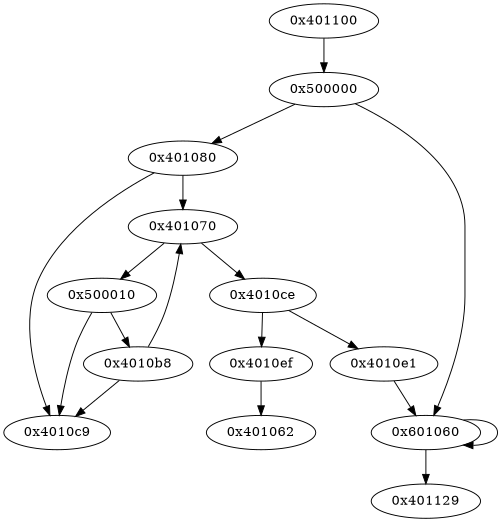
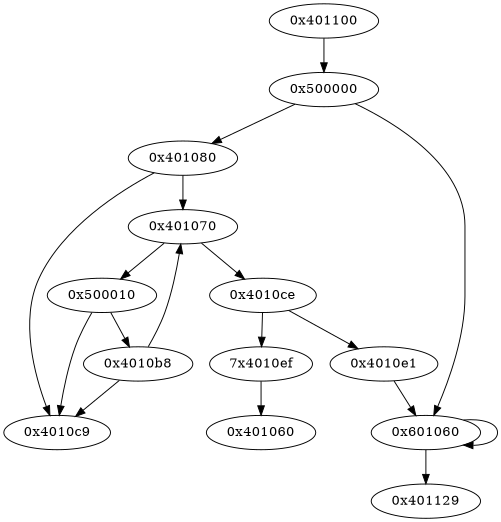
(261, 364) -> (261, 364)
(261, 433) -> (261, 433)
